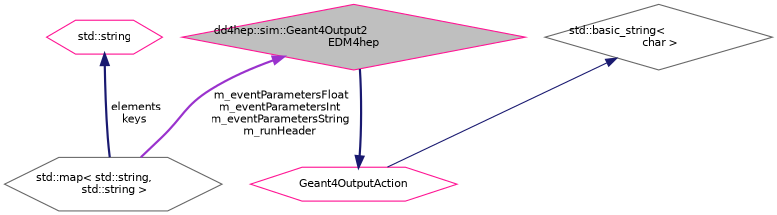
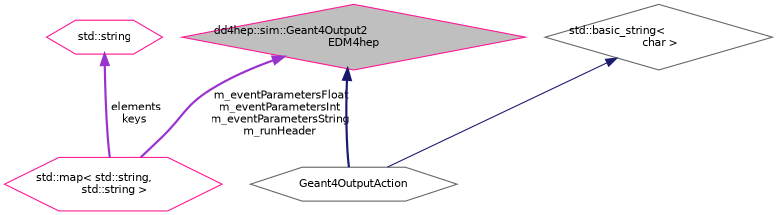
(106, 111) -> (106, 111)
(361, 113) -> (346, 124)
(113, 184) -> (113, 184)
(354, 184) -> (354, 184)
